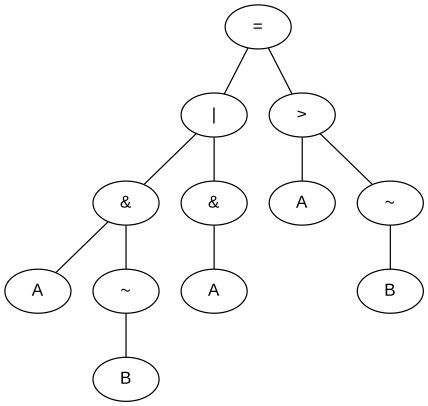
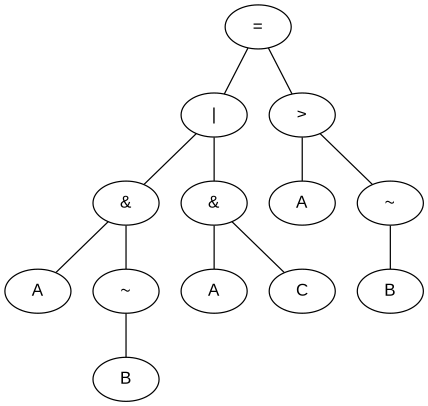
none -> (302, 291)
